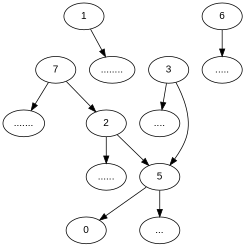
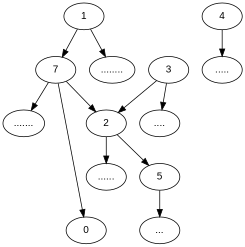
(222, 16) -> (222, 16)
none -> (72, 40)
(188, 121) -> (140, 94)
(126, 201) -> (70, 147)
